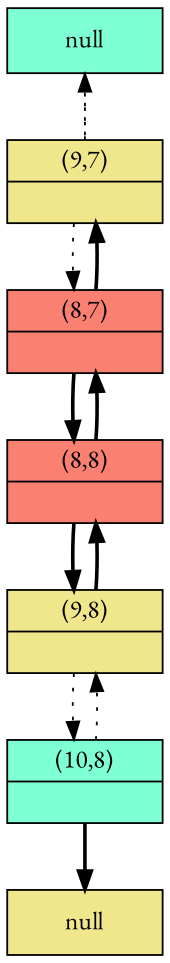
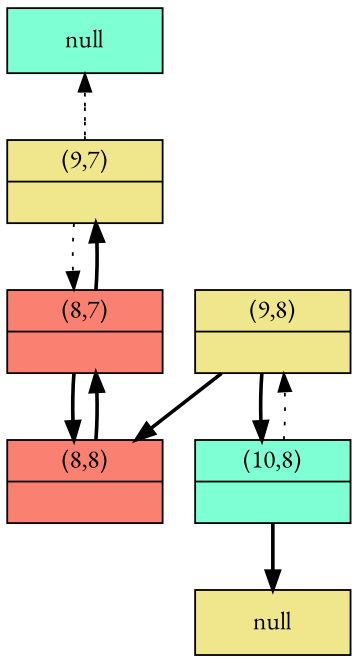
(73, 547) -> none
(73, 697) -> (261, 397)
